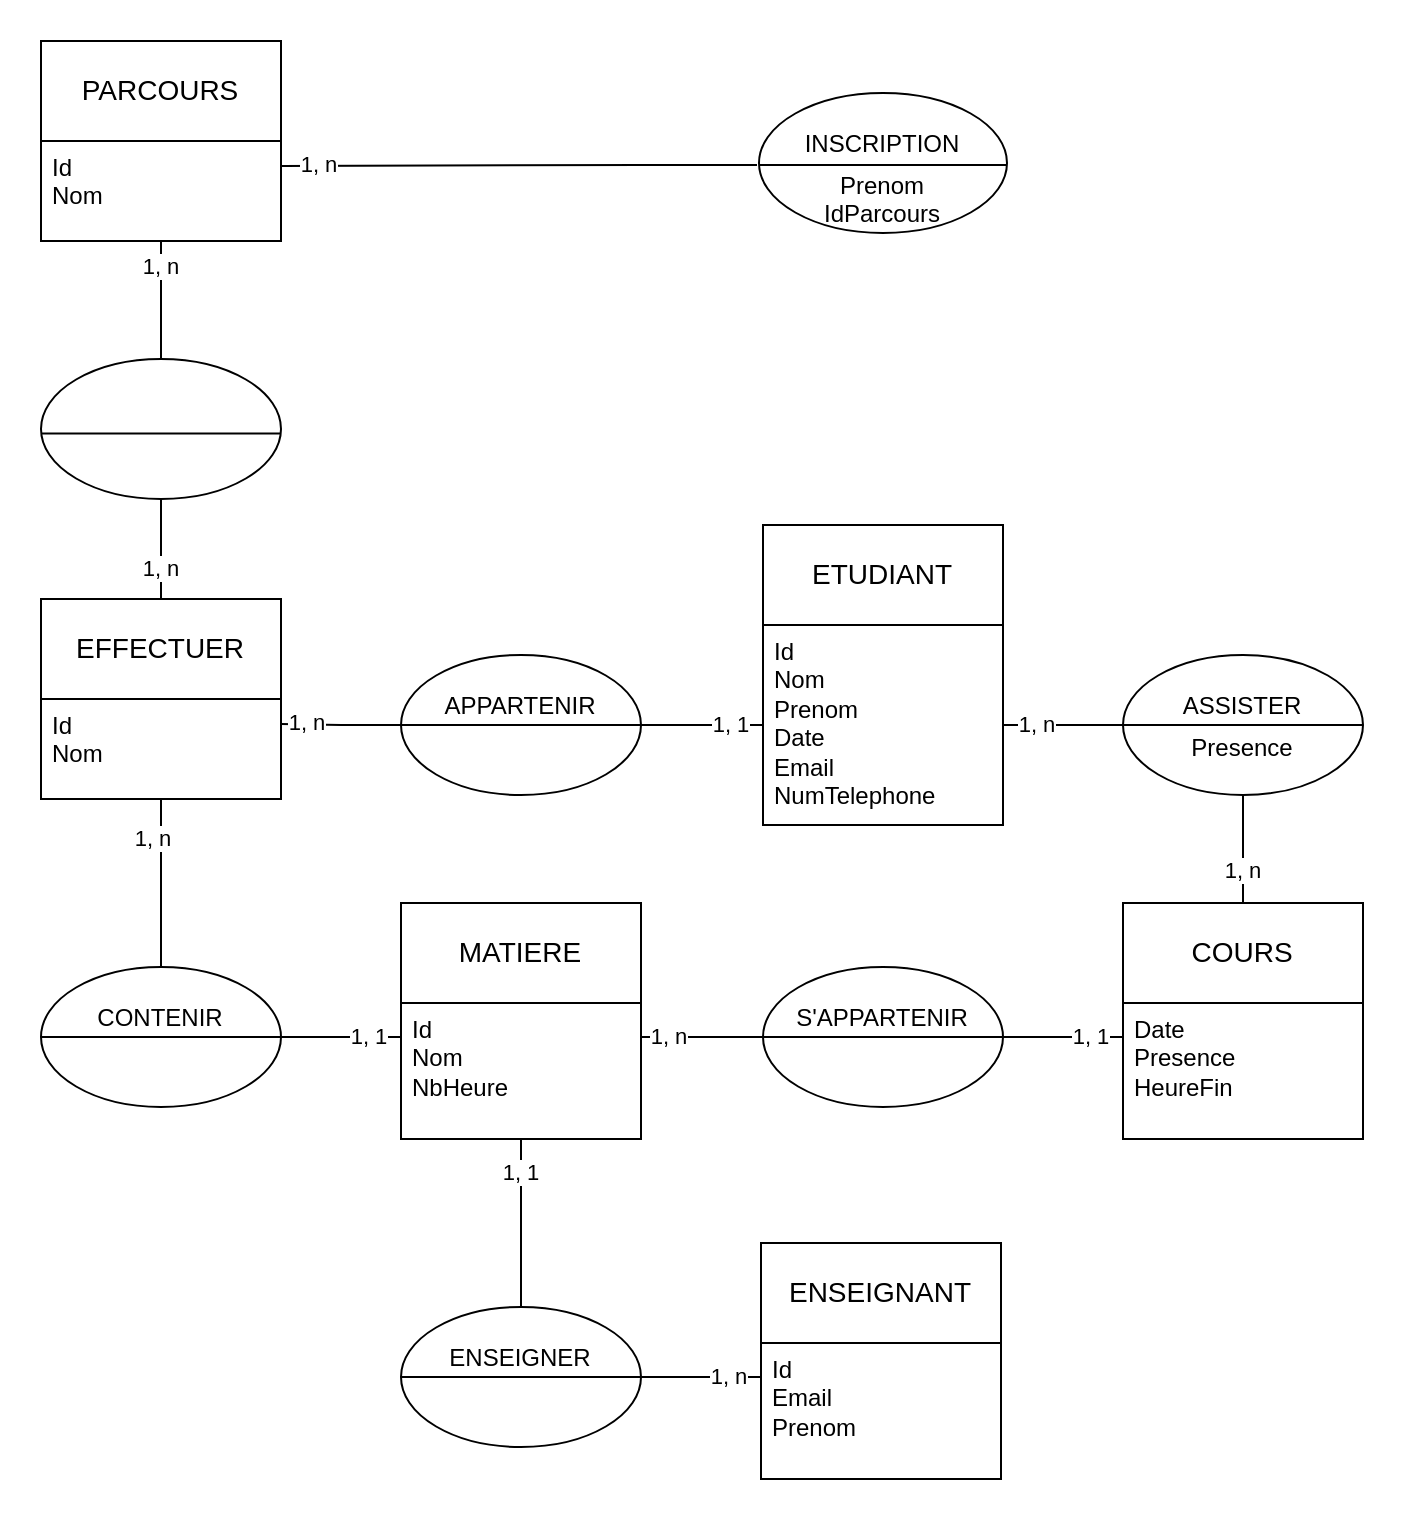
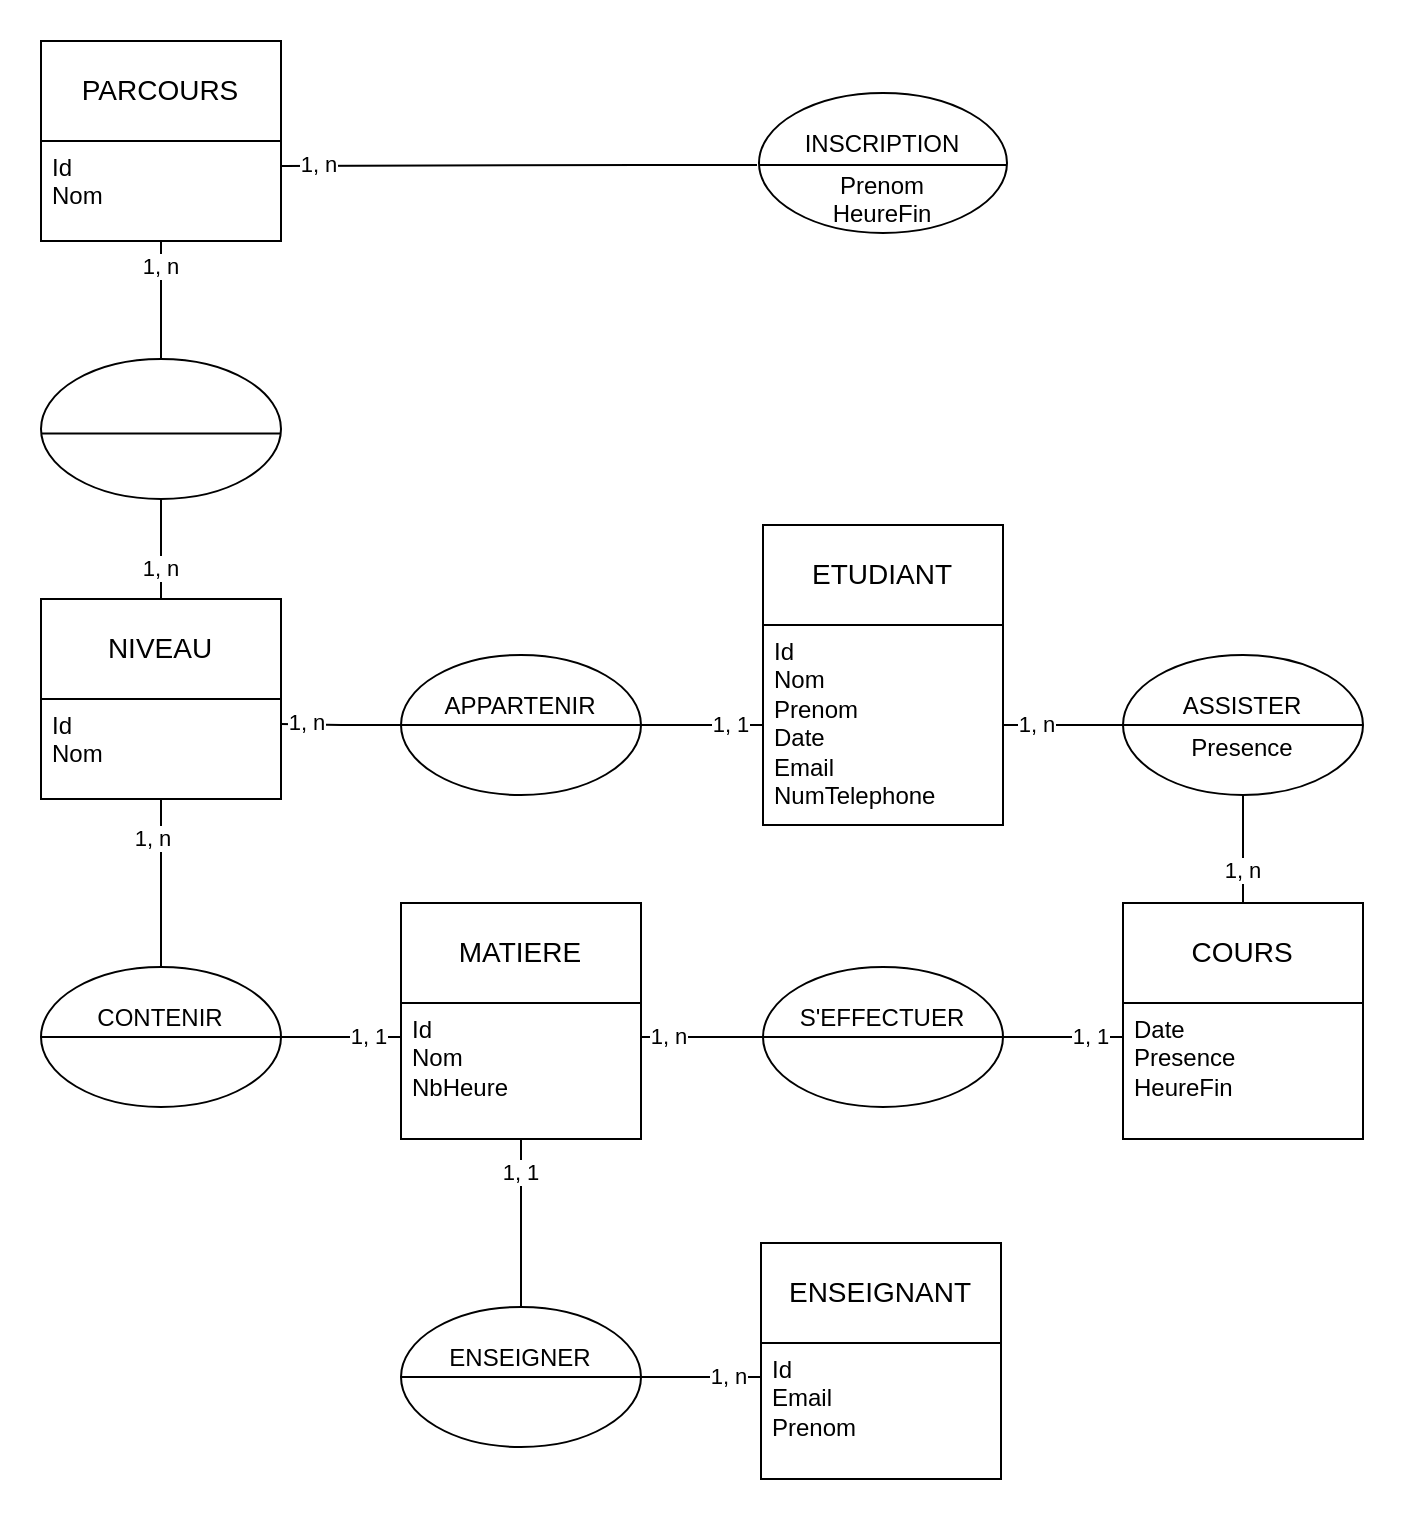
(883, 215) -> (883, 215)
(161, 649) -> (161, 649)
(883, 1019) -> (883, 1019)
